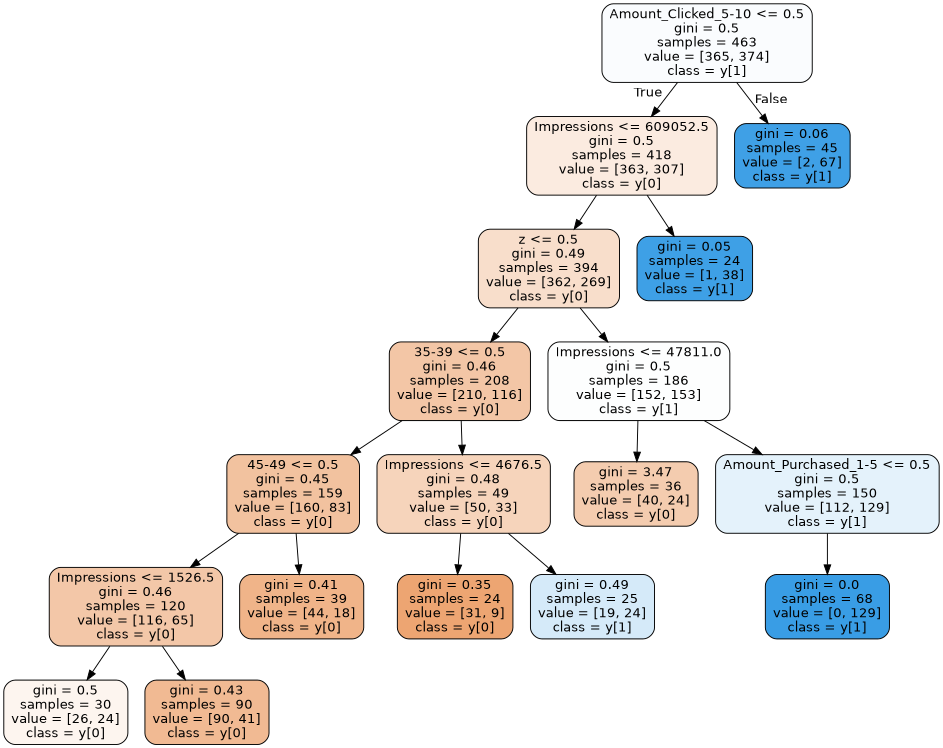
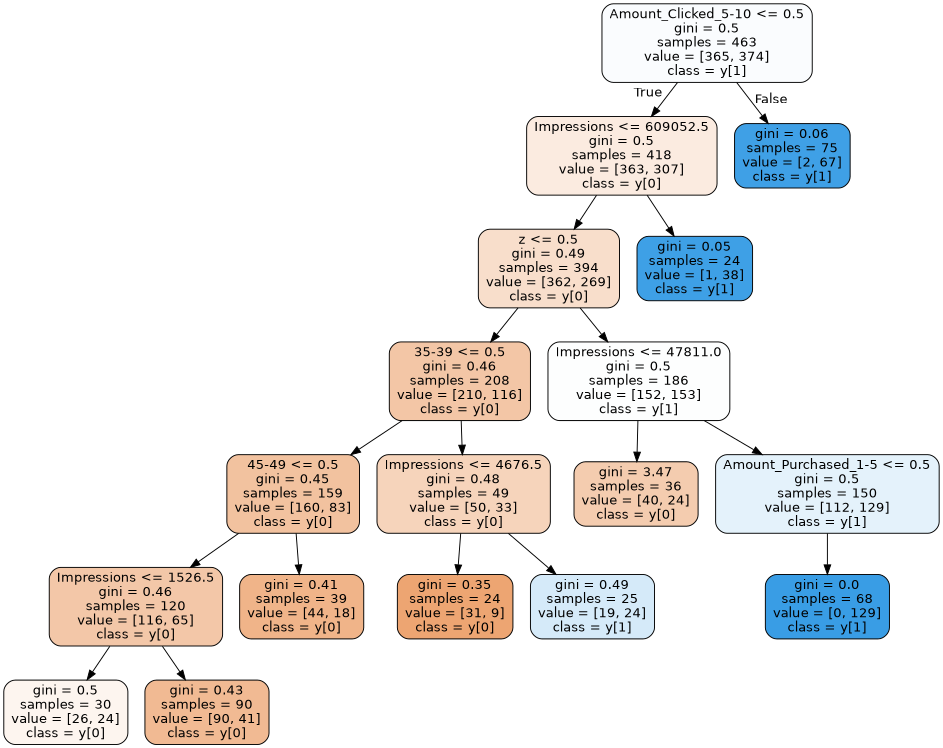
(792, 156) -> (792, 156)
